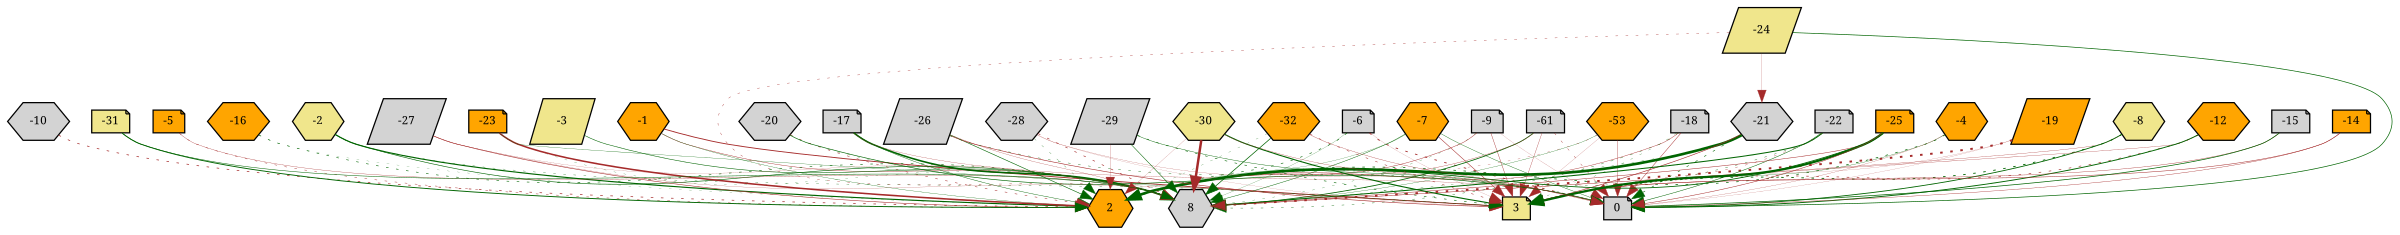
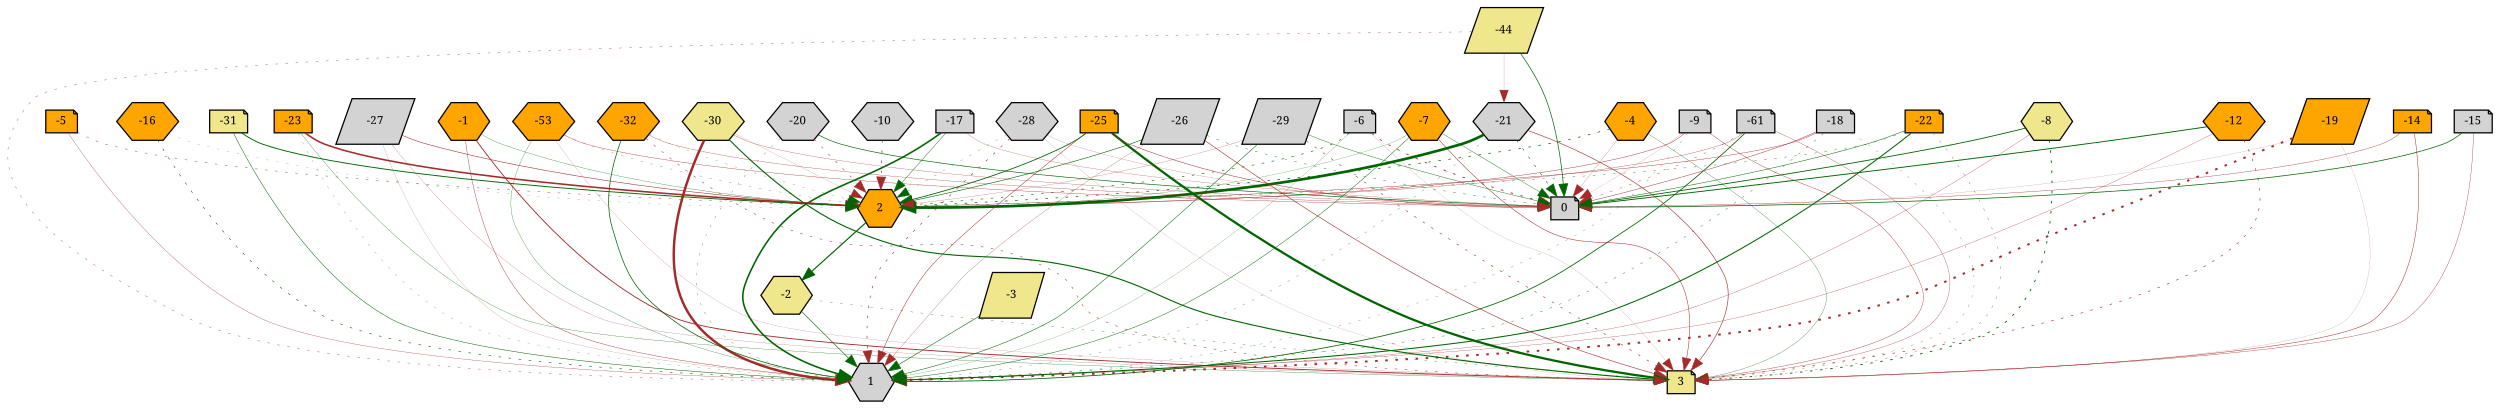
(1762, 30) -> (1504, 30)
(1834, 121) -> (1924, 121)
(1312, 178) -> (1479, 258)
(703, 189) -> (836, 249)
(1191, 208) -> (871, 382)
